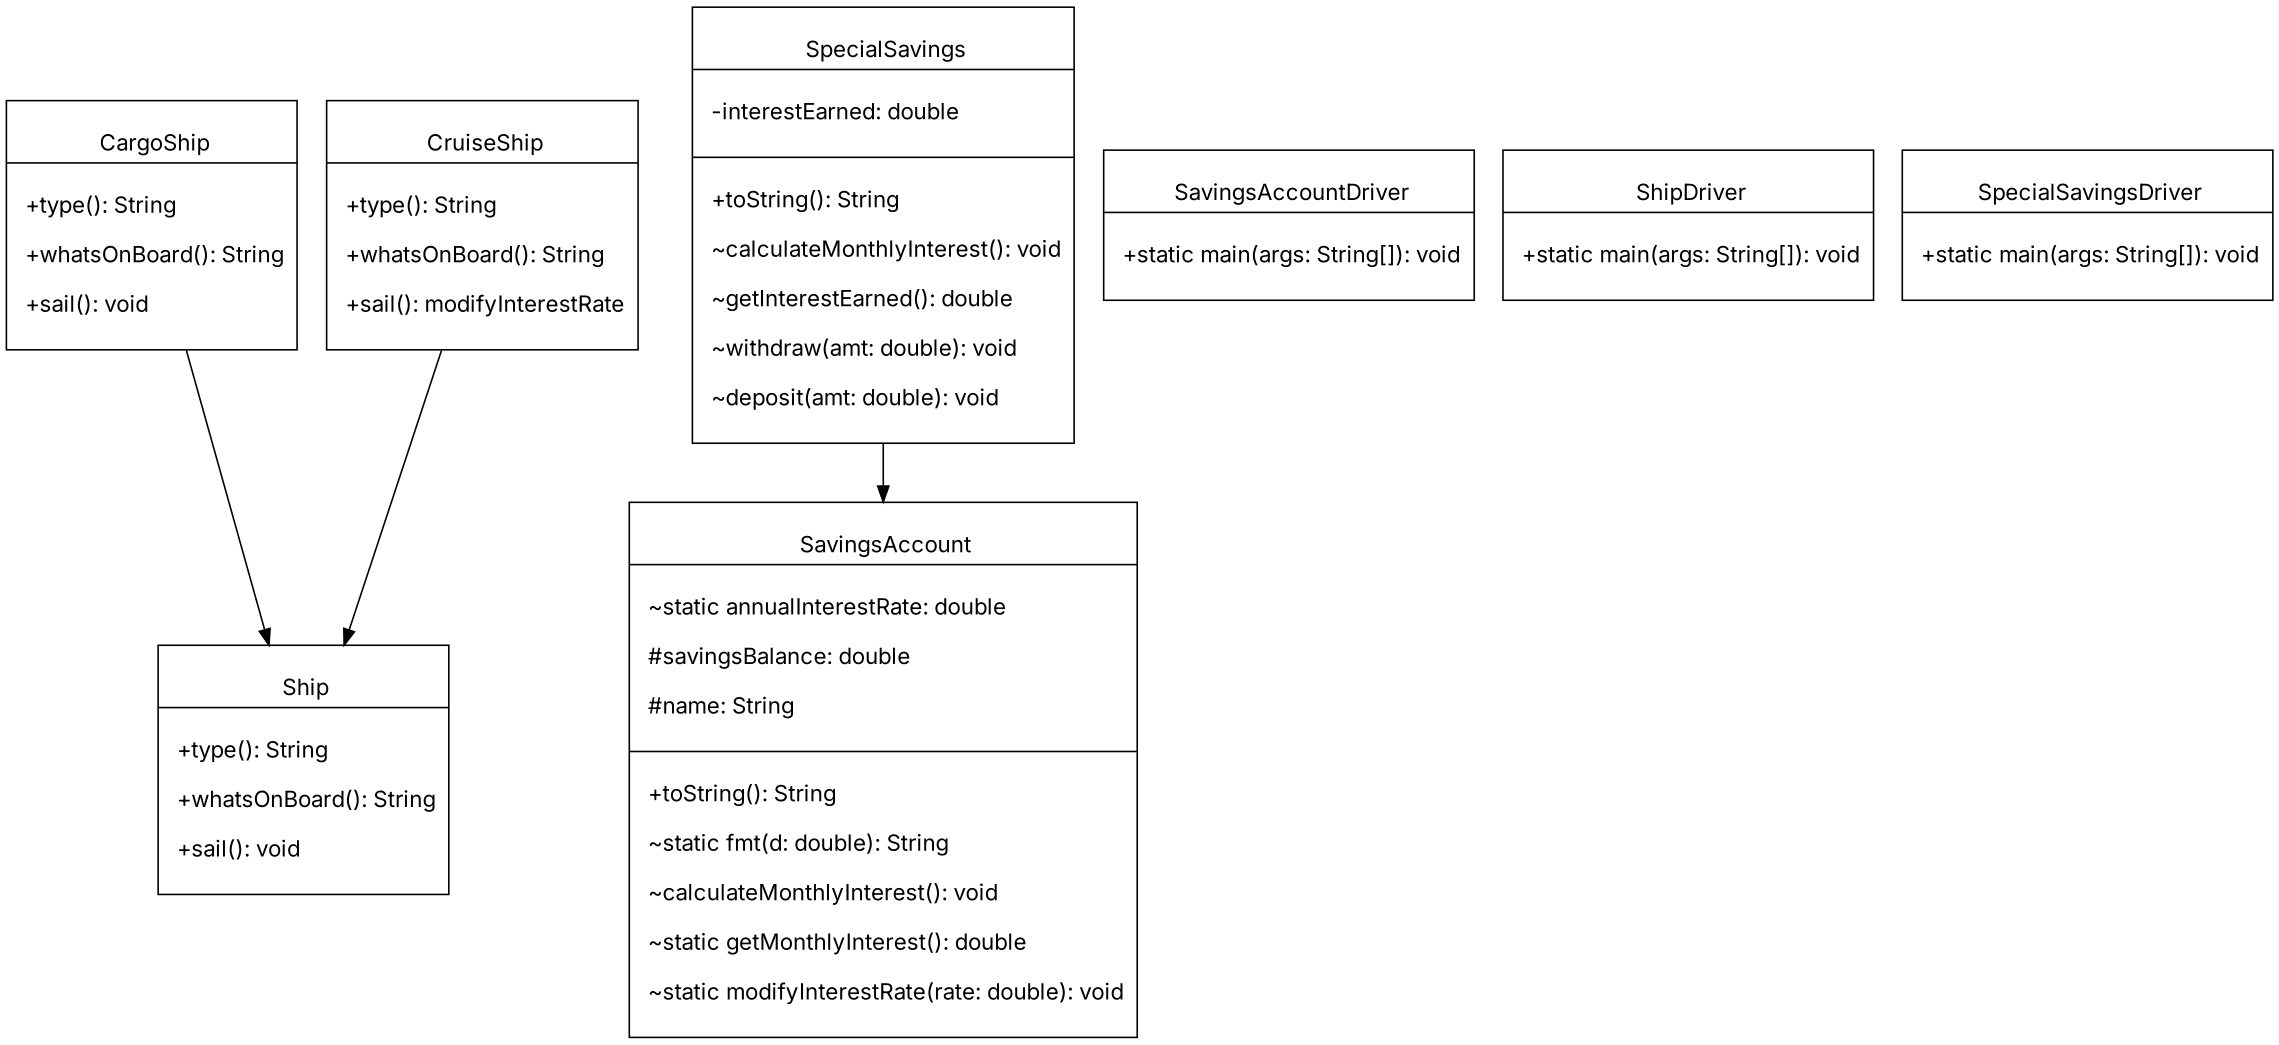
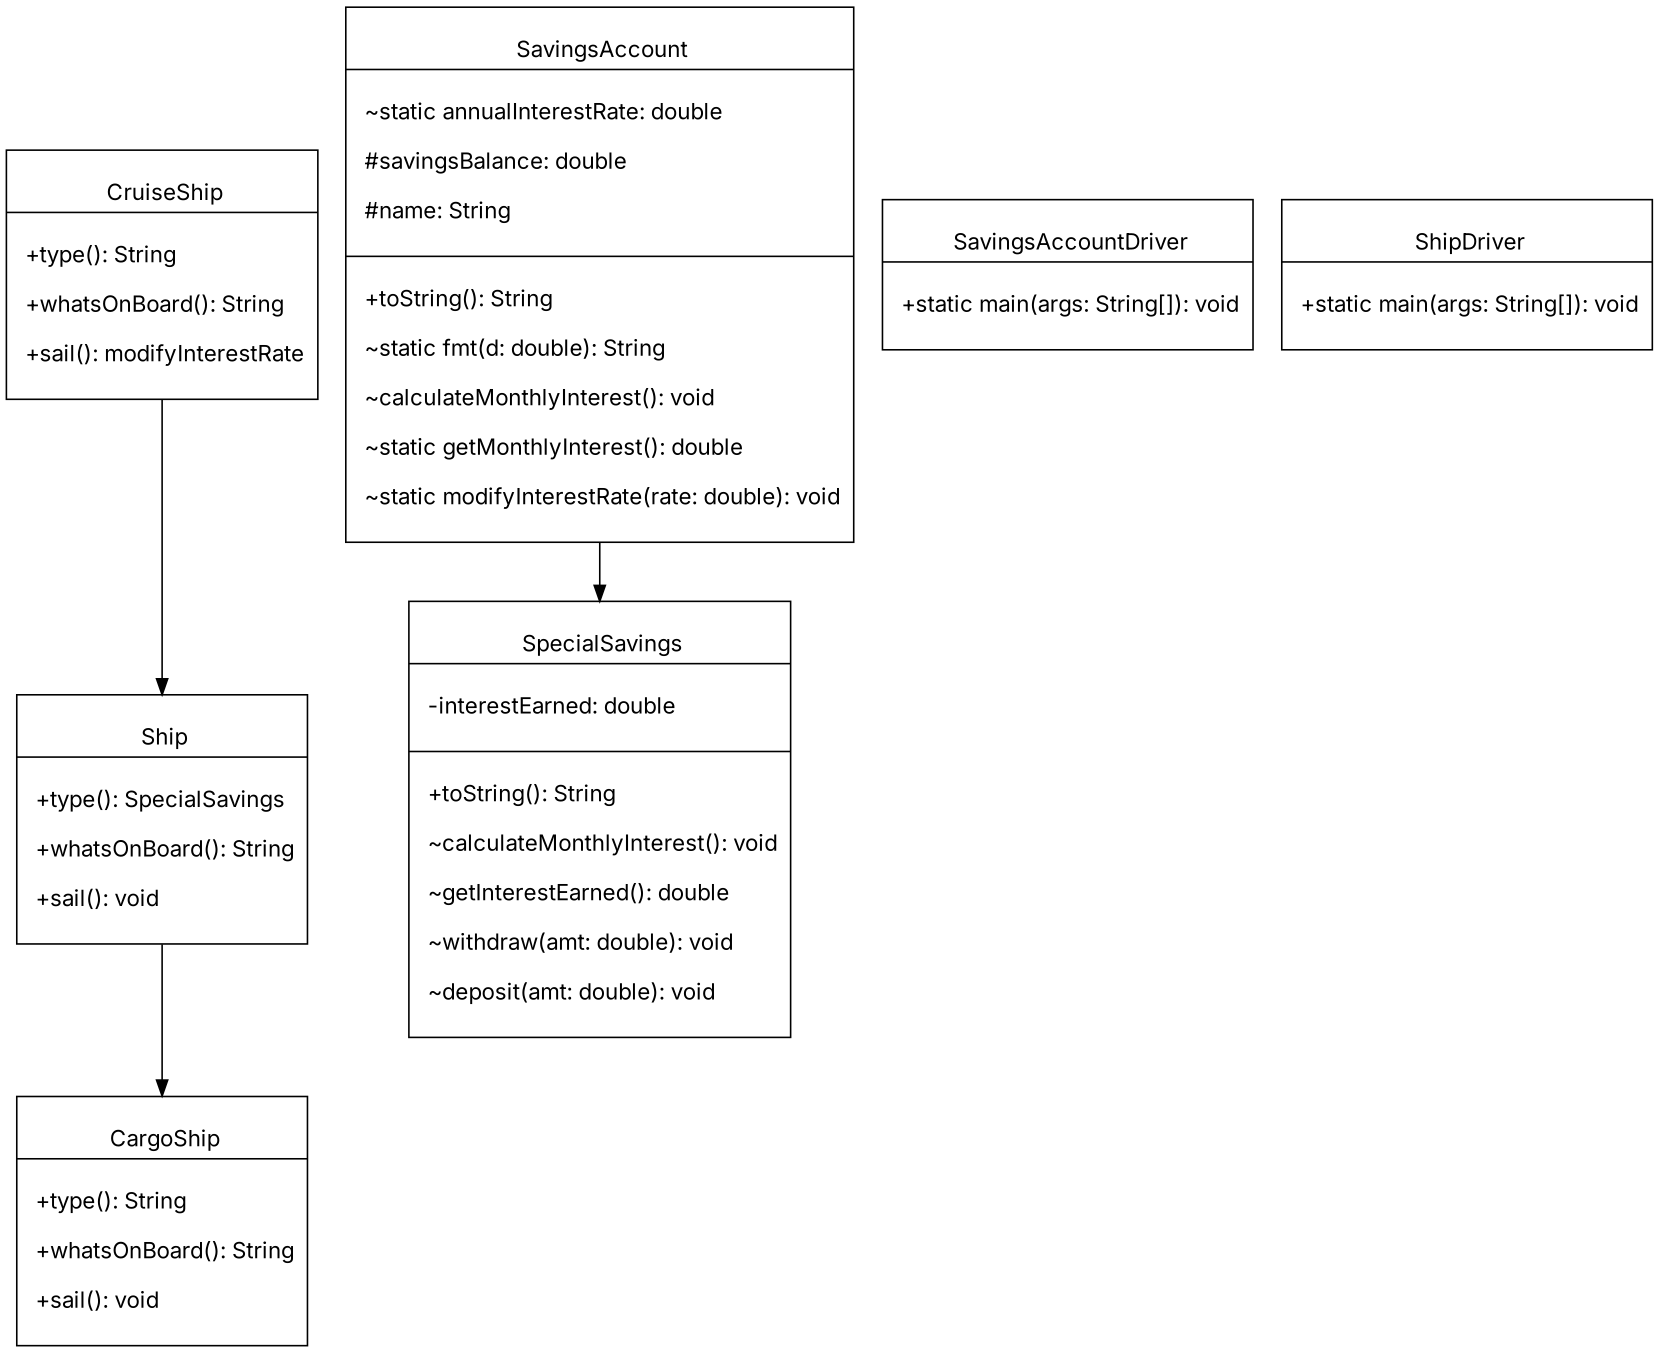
(2088, 225) -> none
(883, 465) -> (600, 564)
(225, 490) -> (162, 1012)
(250, 751) -> (157, 800)
